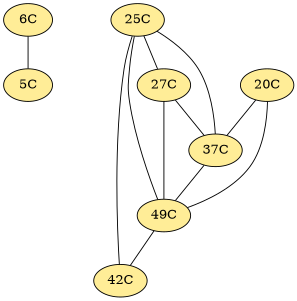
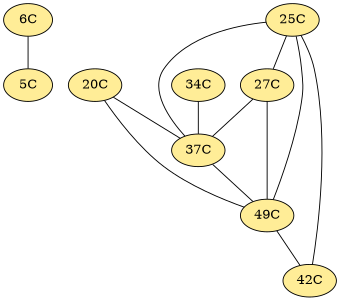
none -> (198, 85)
